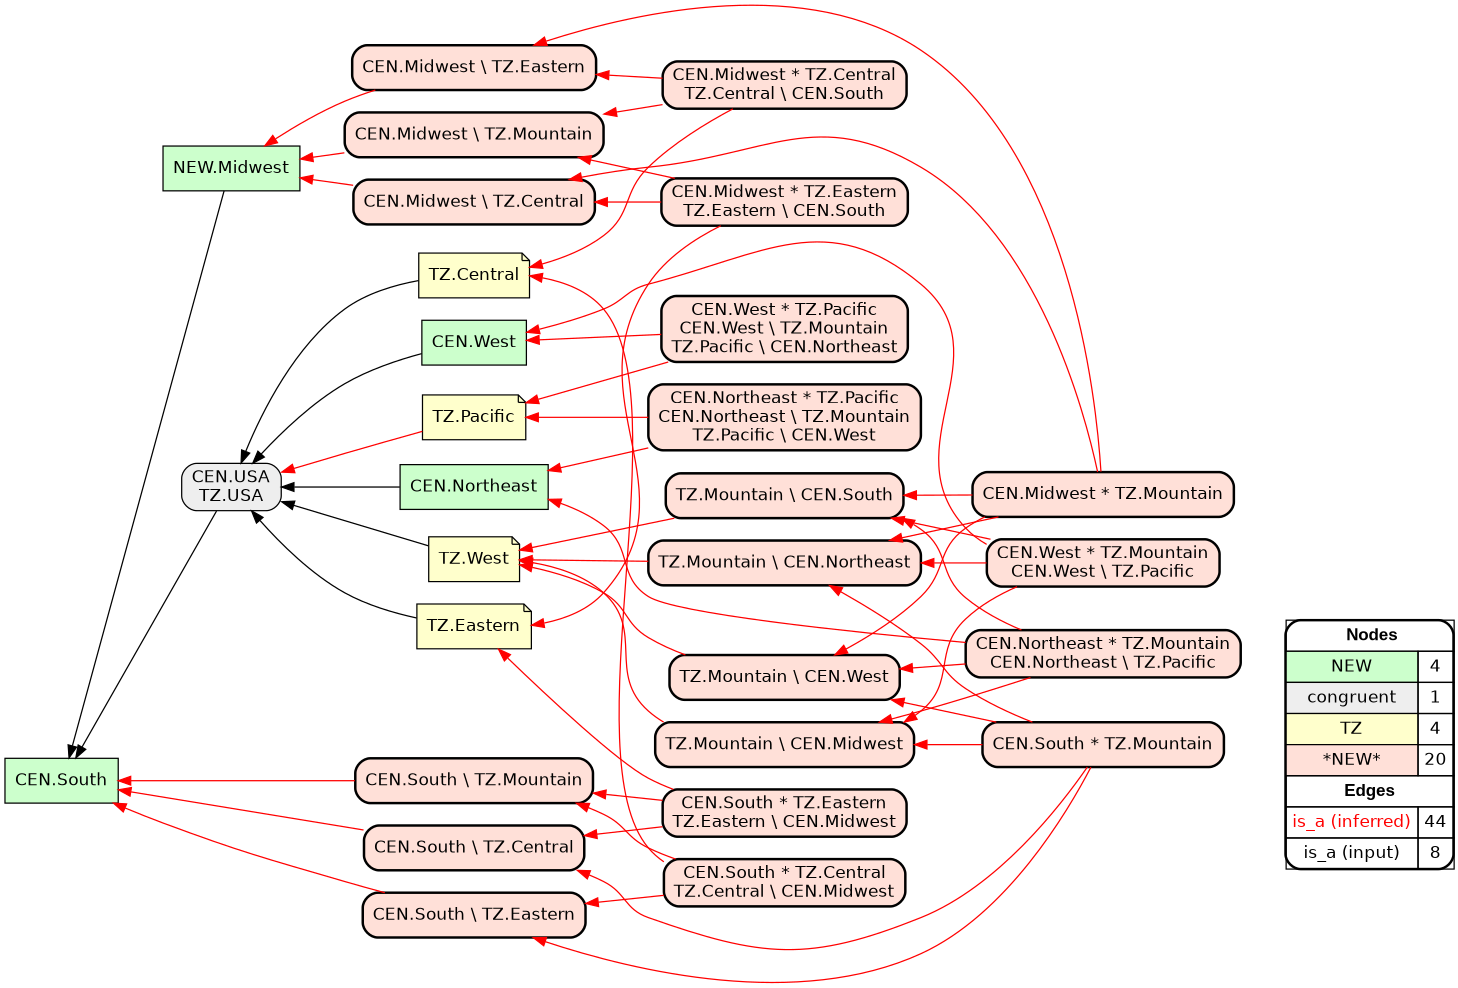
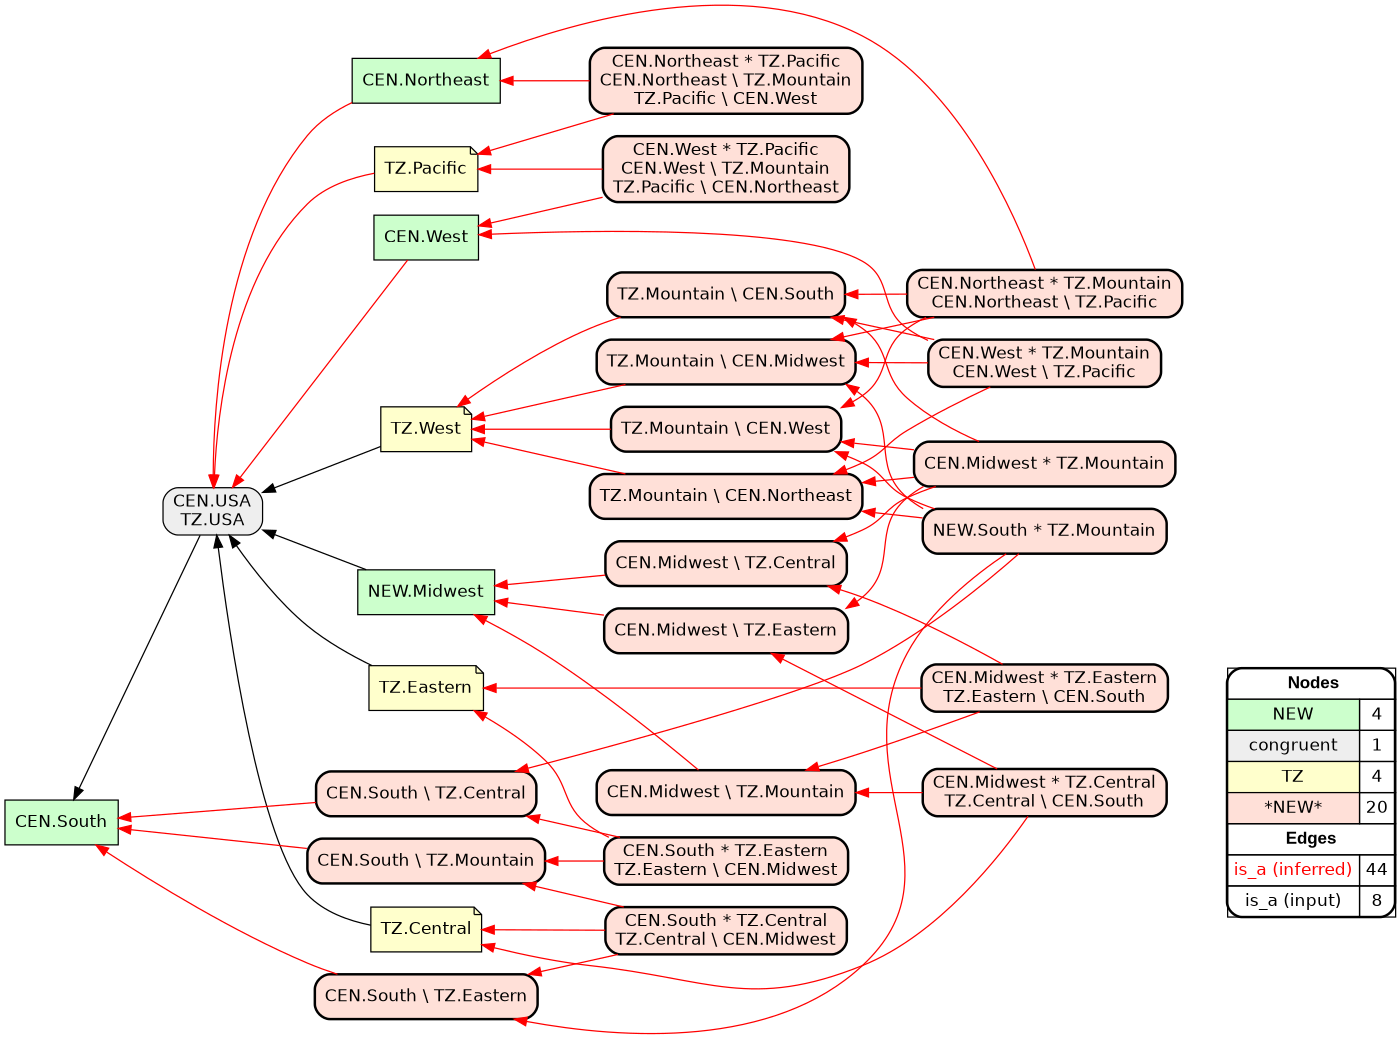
(333, 391) -> (324, 369)
(148, 468) -> (321, 552)
(347, 487) -> (240, 270)
(1103, 745) -> (1045, 531)
